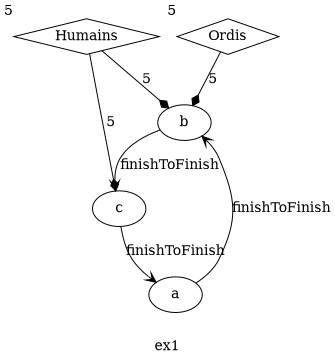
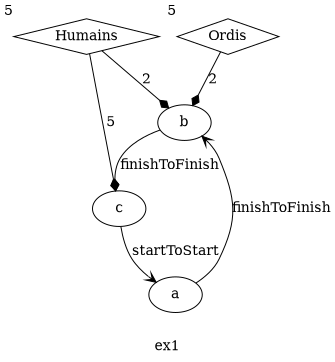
(147, 80) -> (147, 80)
(213, 80) -> (213, 80)
(128, 148) -> (128, 148)
(176, 252) -> (176, 252)
